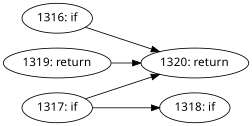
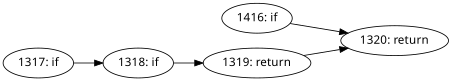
(57, 18) -> (257, 18)
none -> (184, 63)
(119, 88) -> none
